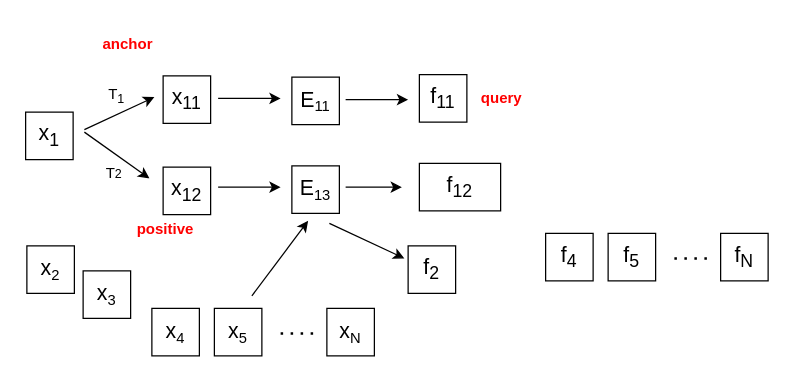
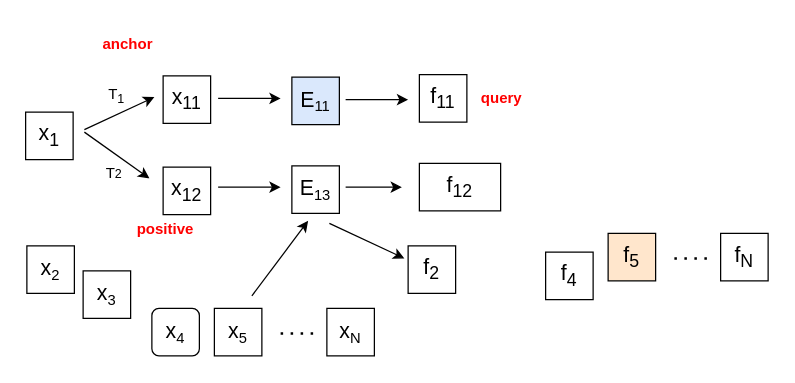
(316, 101) -> (316, 101)
(569, 257) -> (569, 276)
(632, 257) -> (632, 257)
(176, 332) -> (176, 332)
